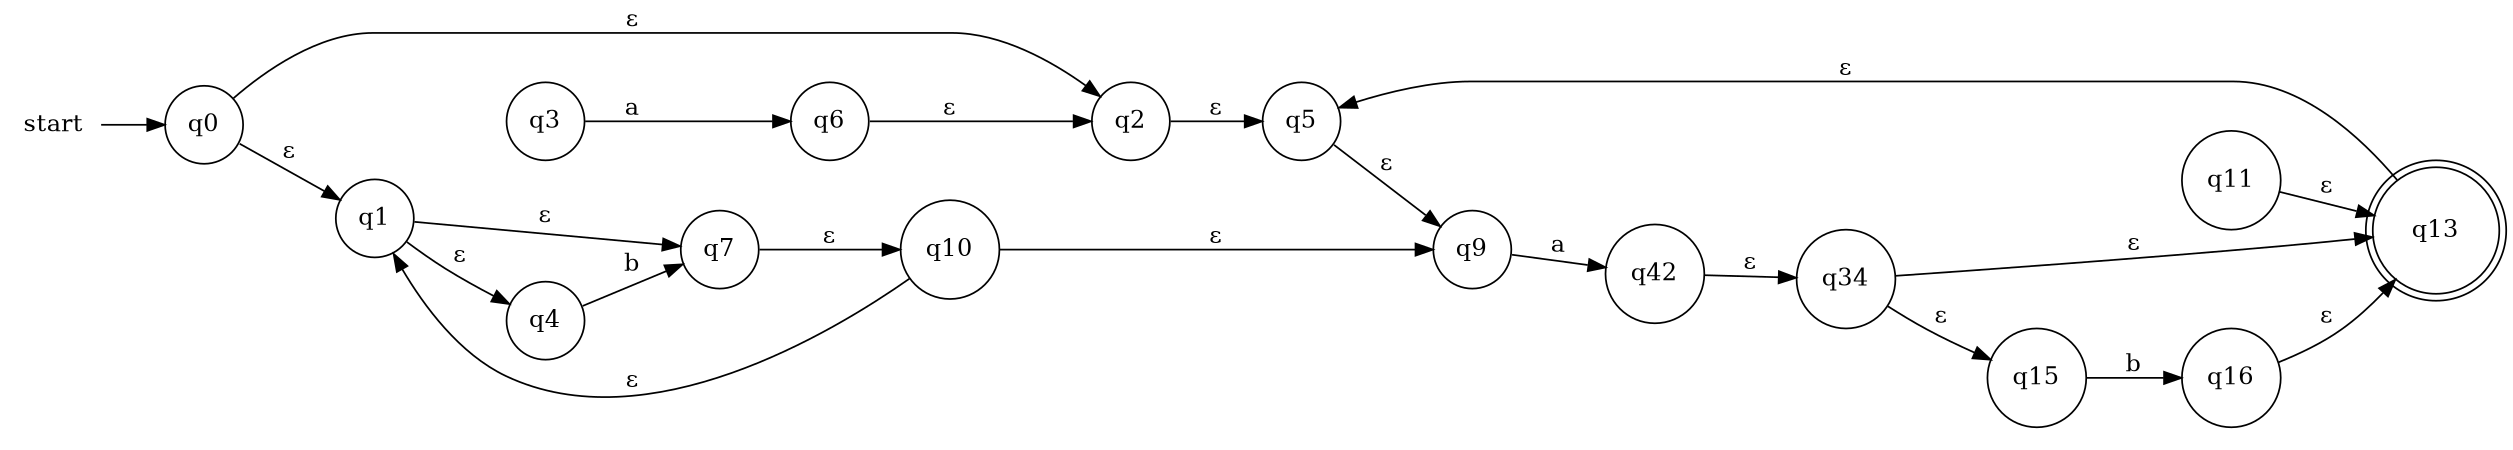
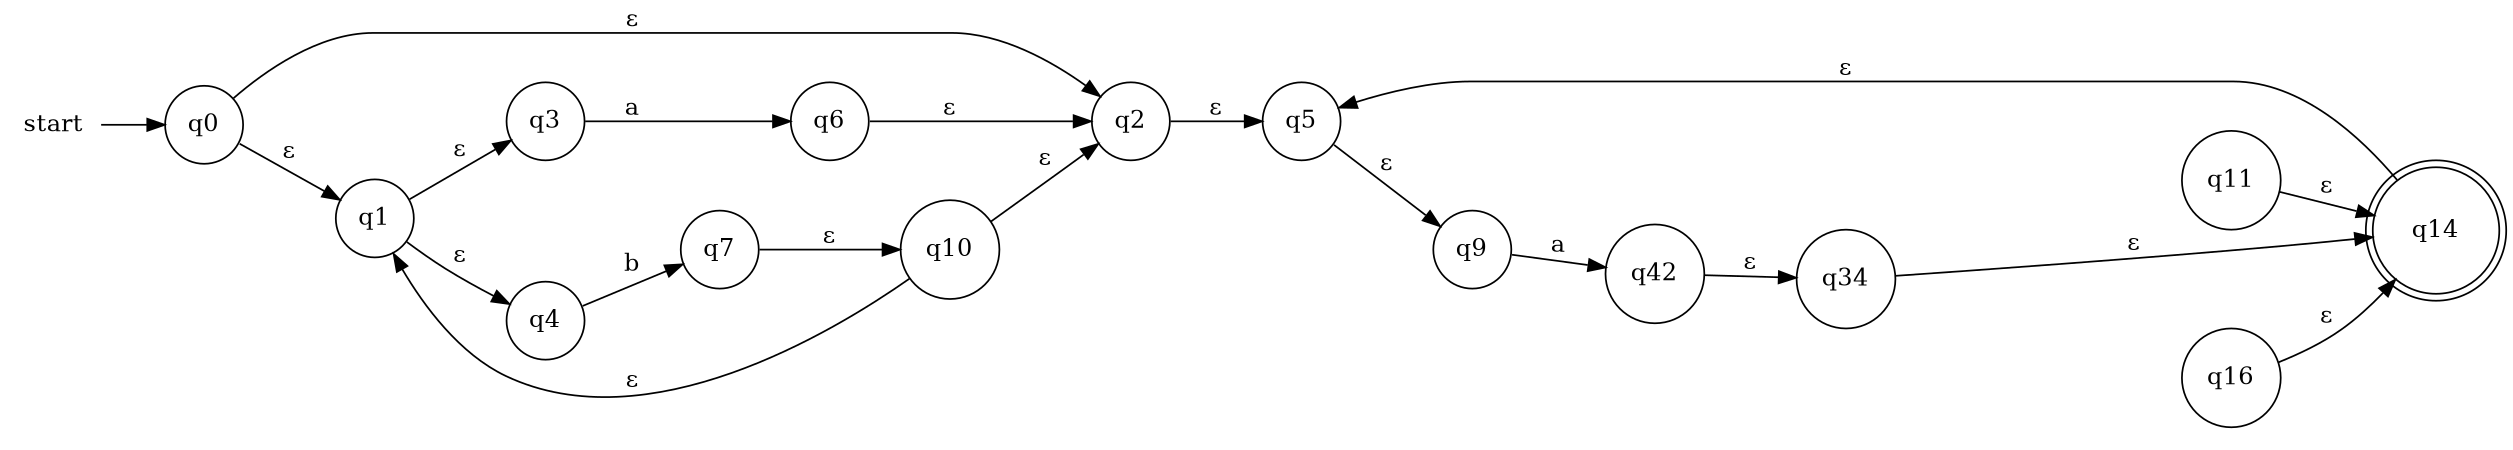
(2436, 231) -> (2436, 231)
(538, 233) -> (453, 174)
(1207, 250) -> (1037, 188)
(2037, 378) -> none
